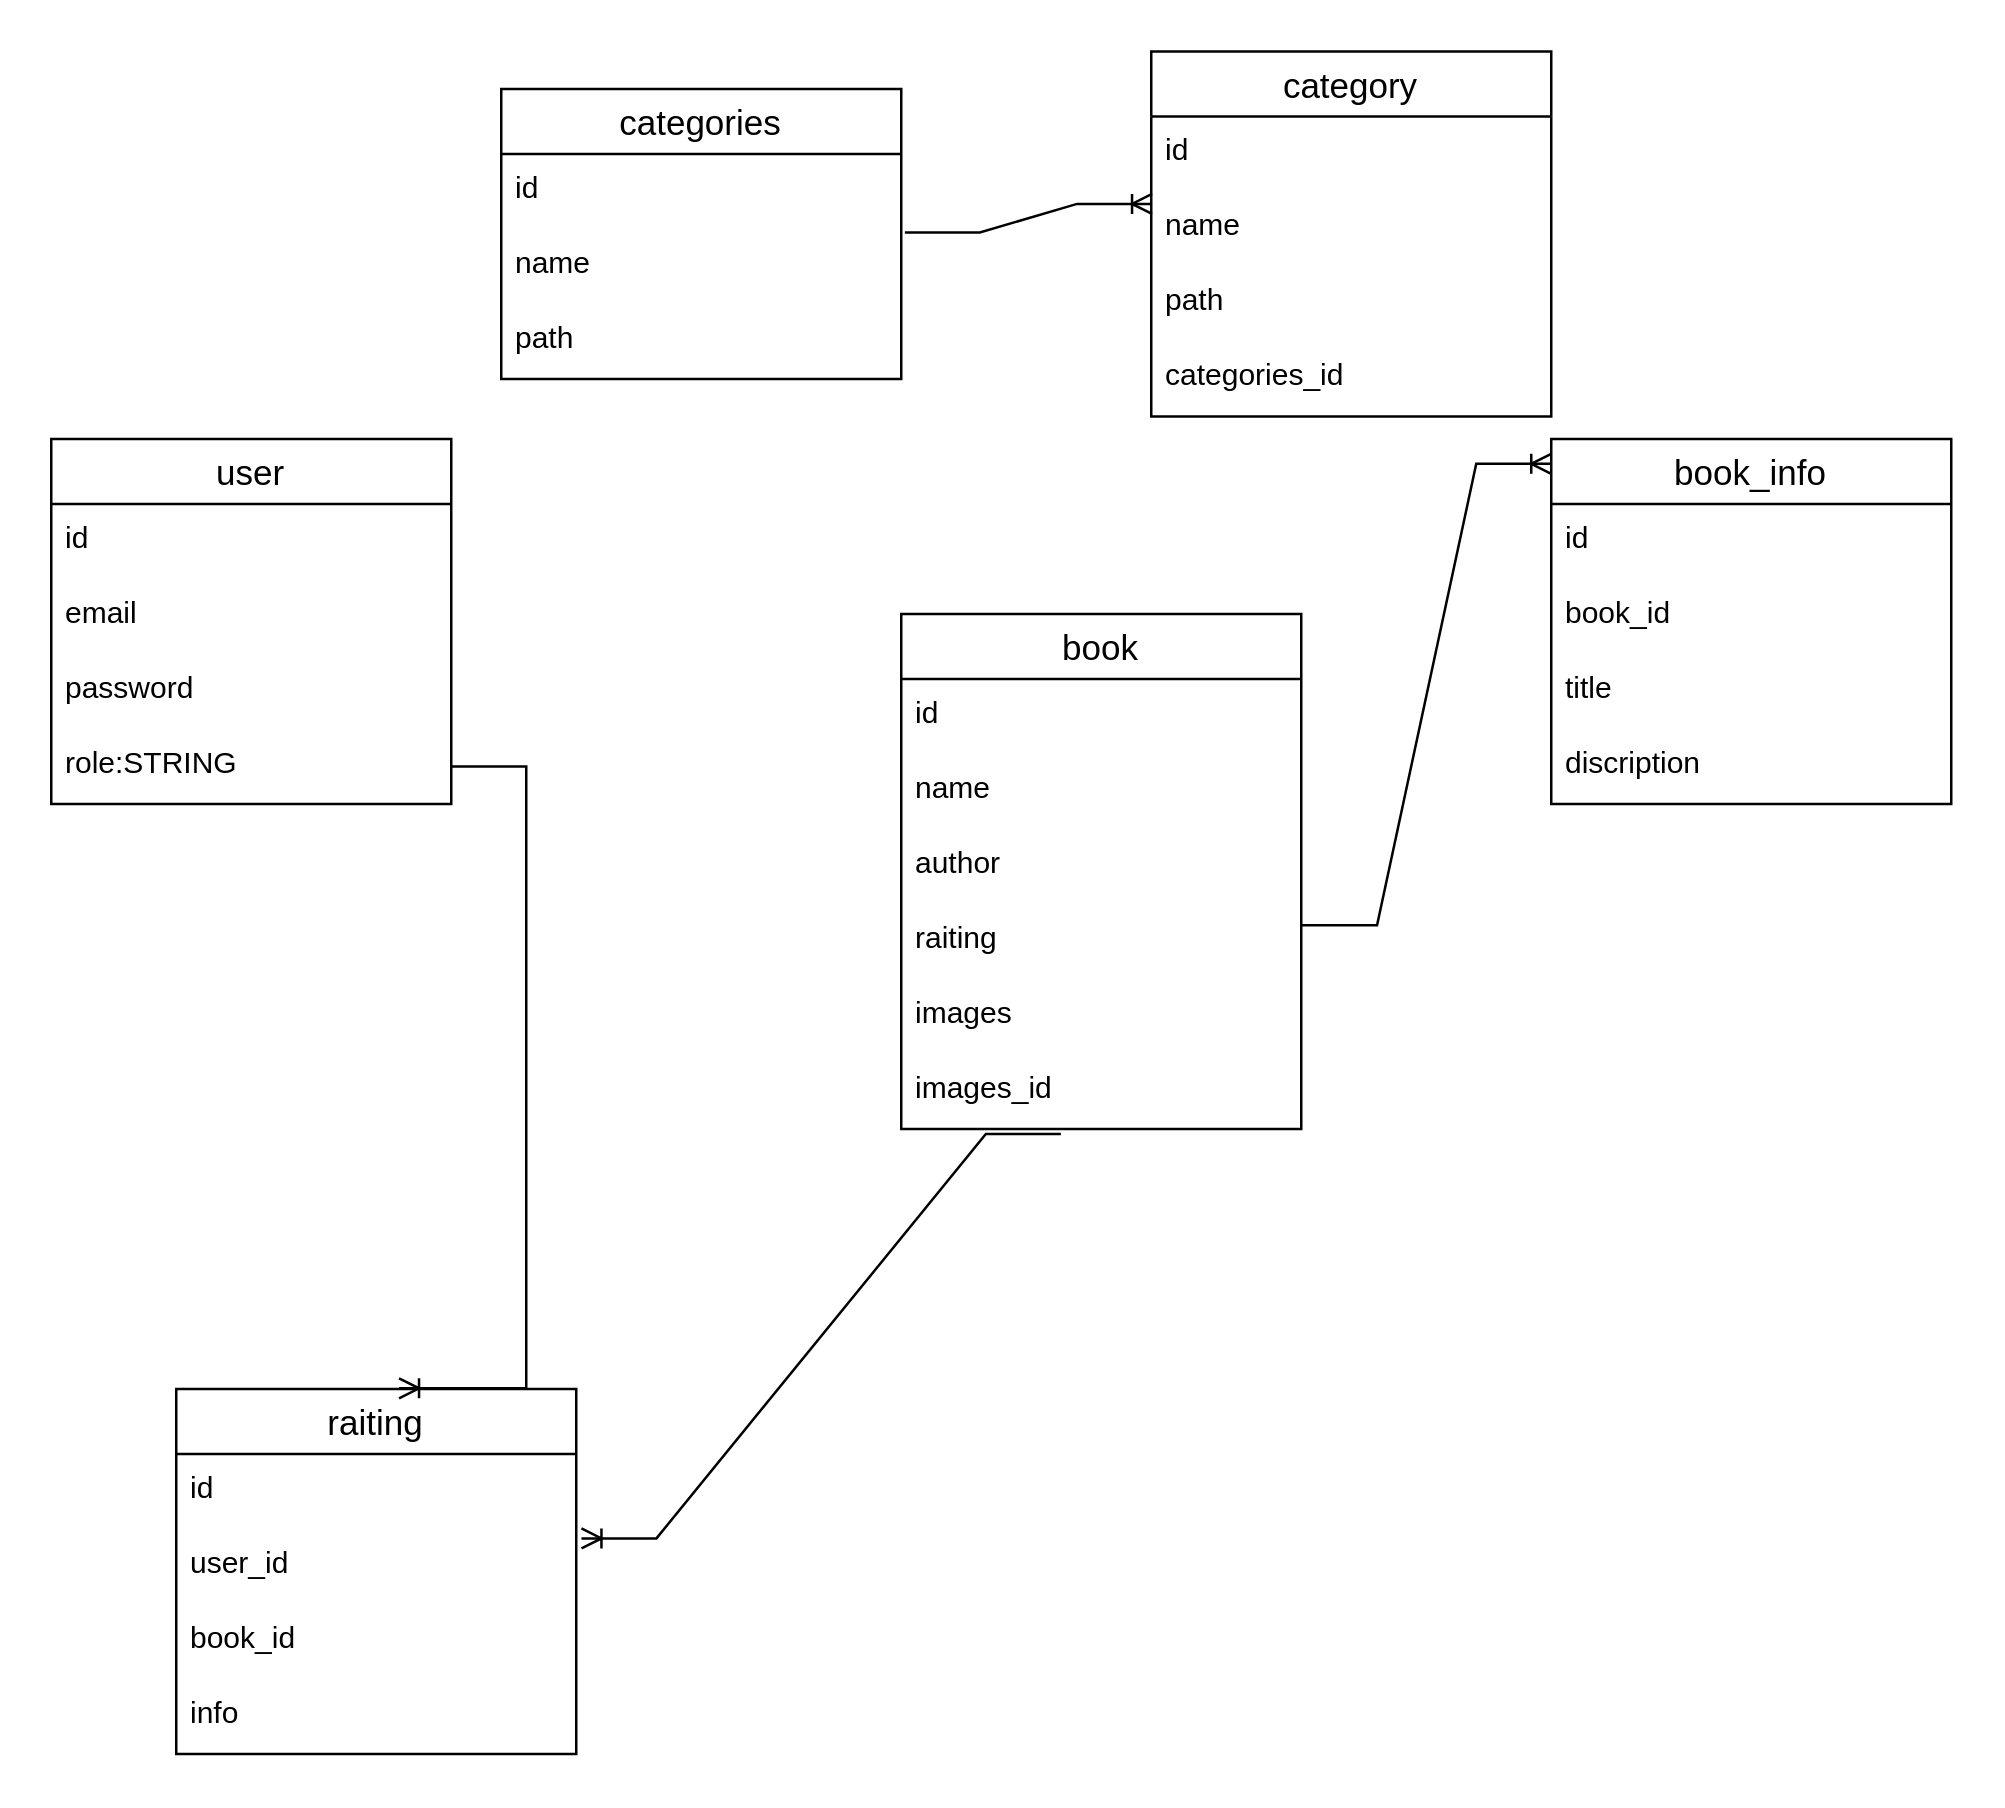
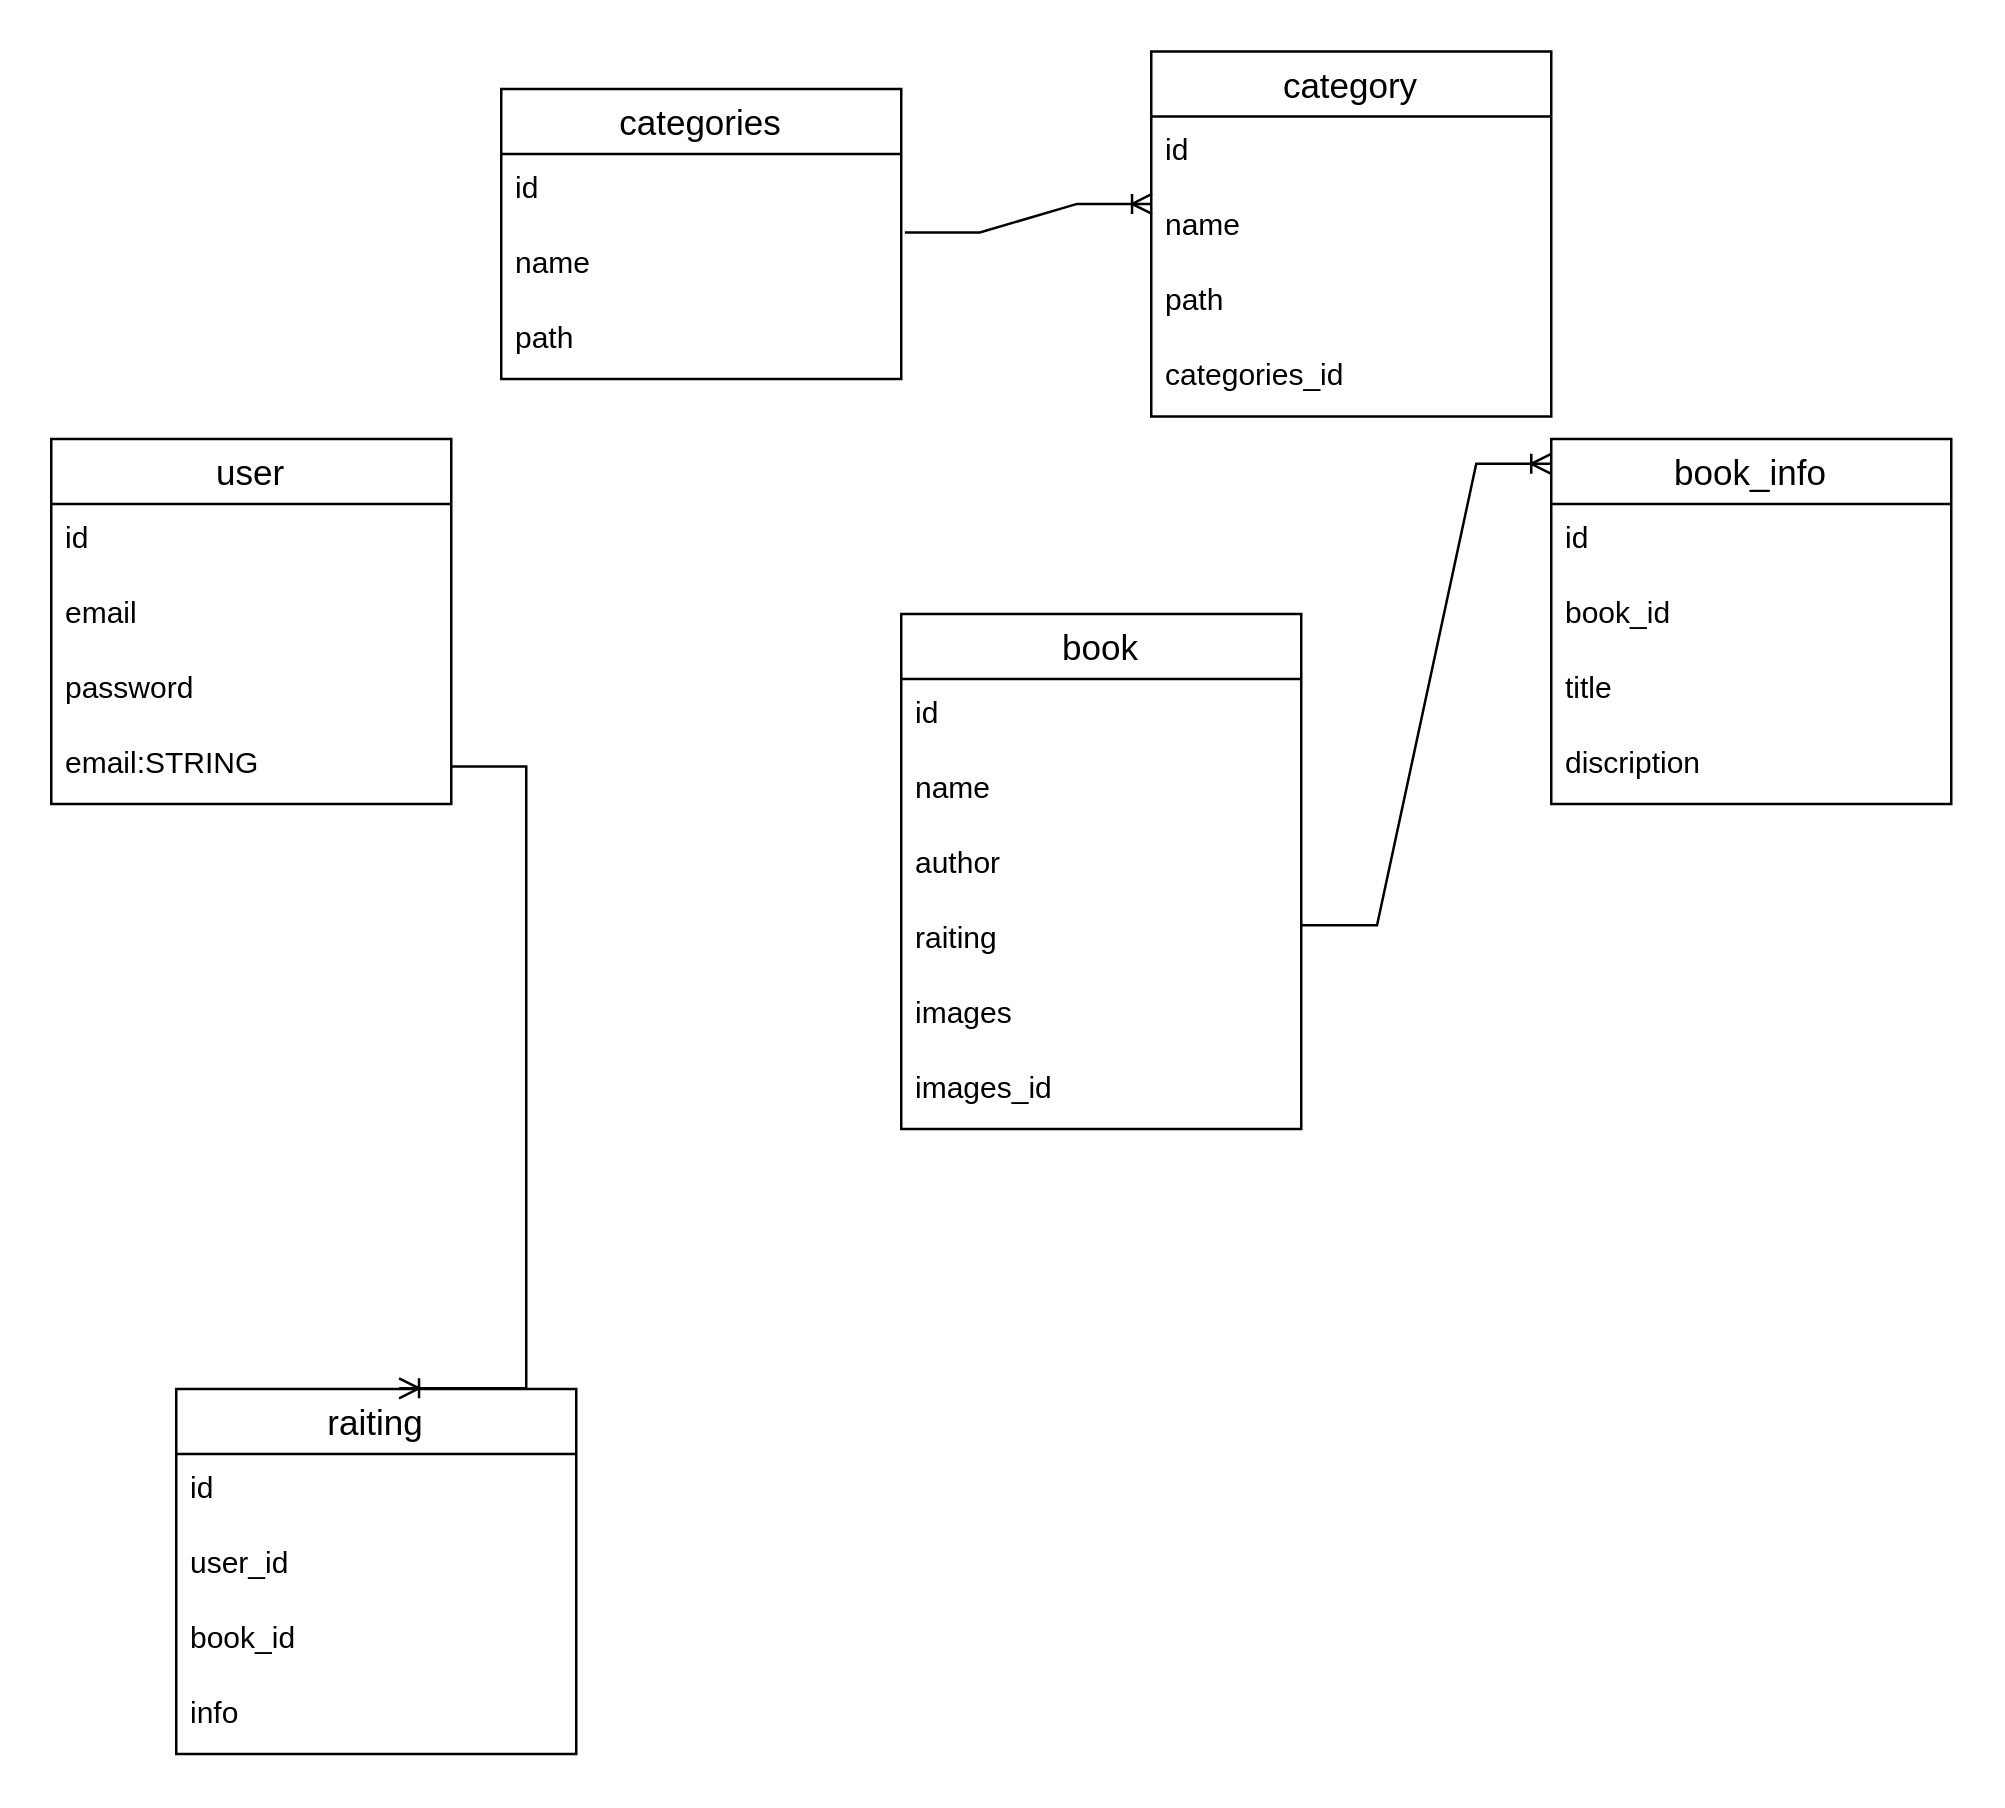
(150, 763) -> (154, 763)
(821, 1336) -> none
